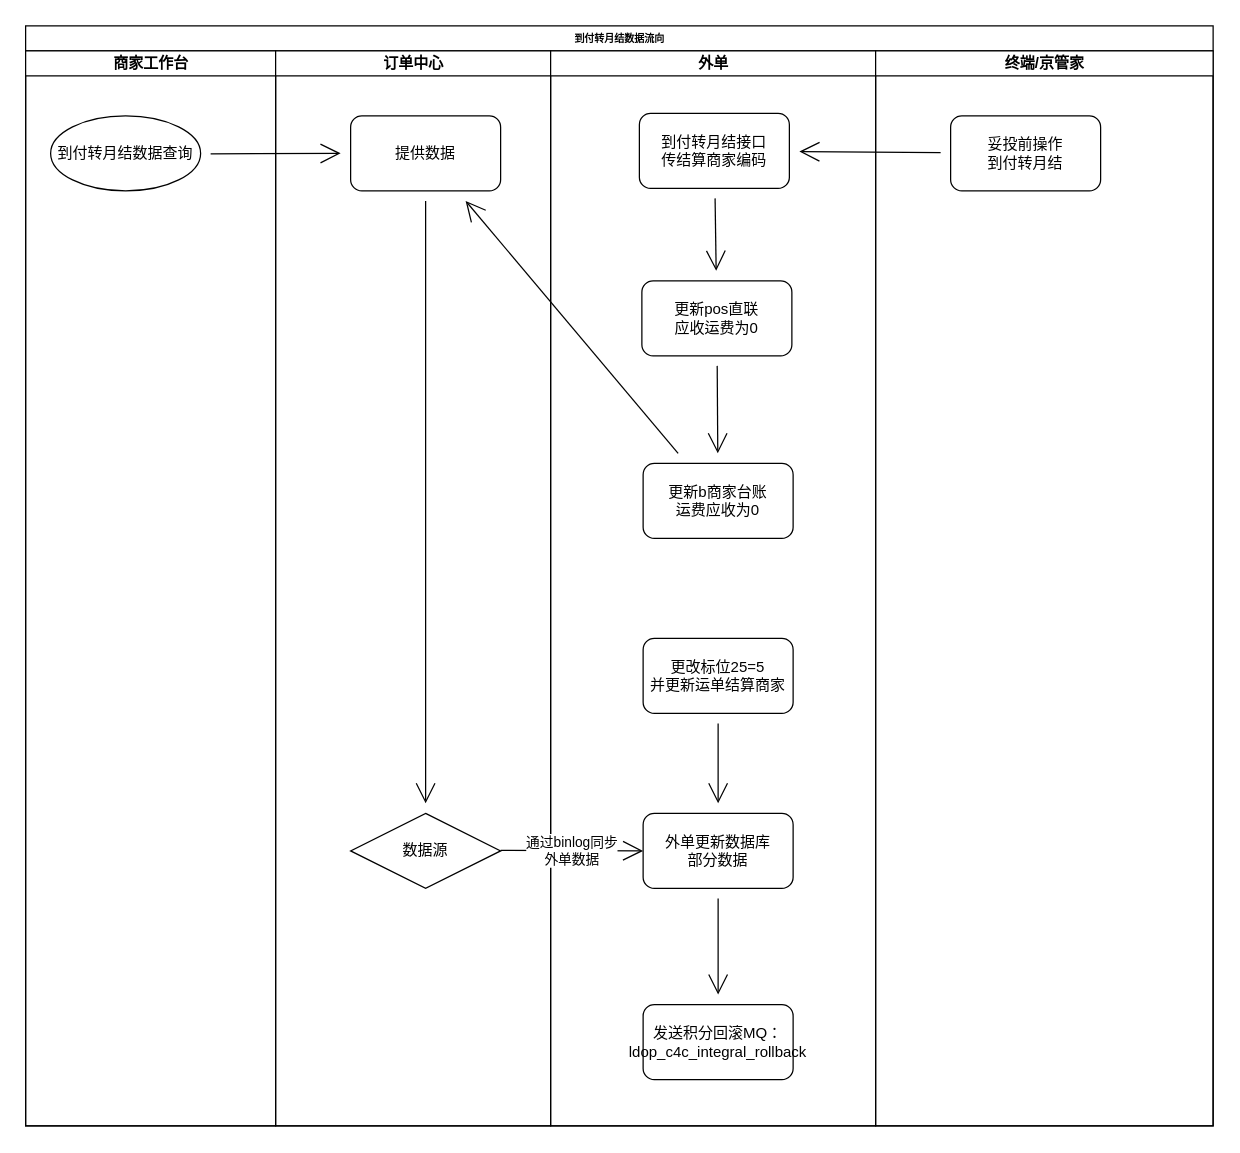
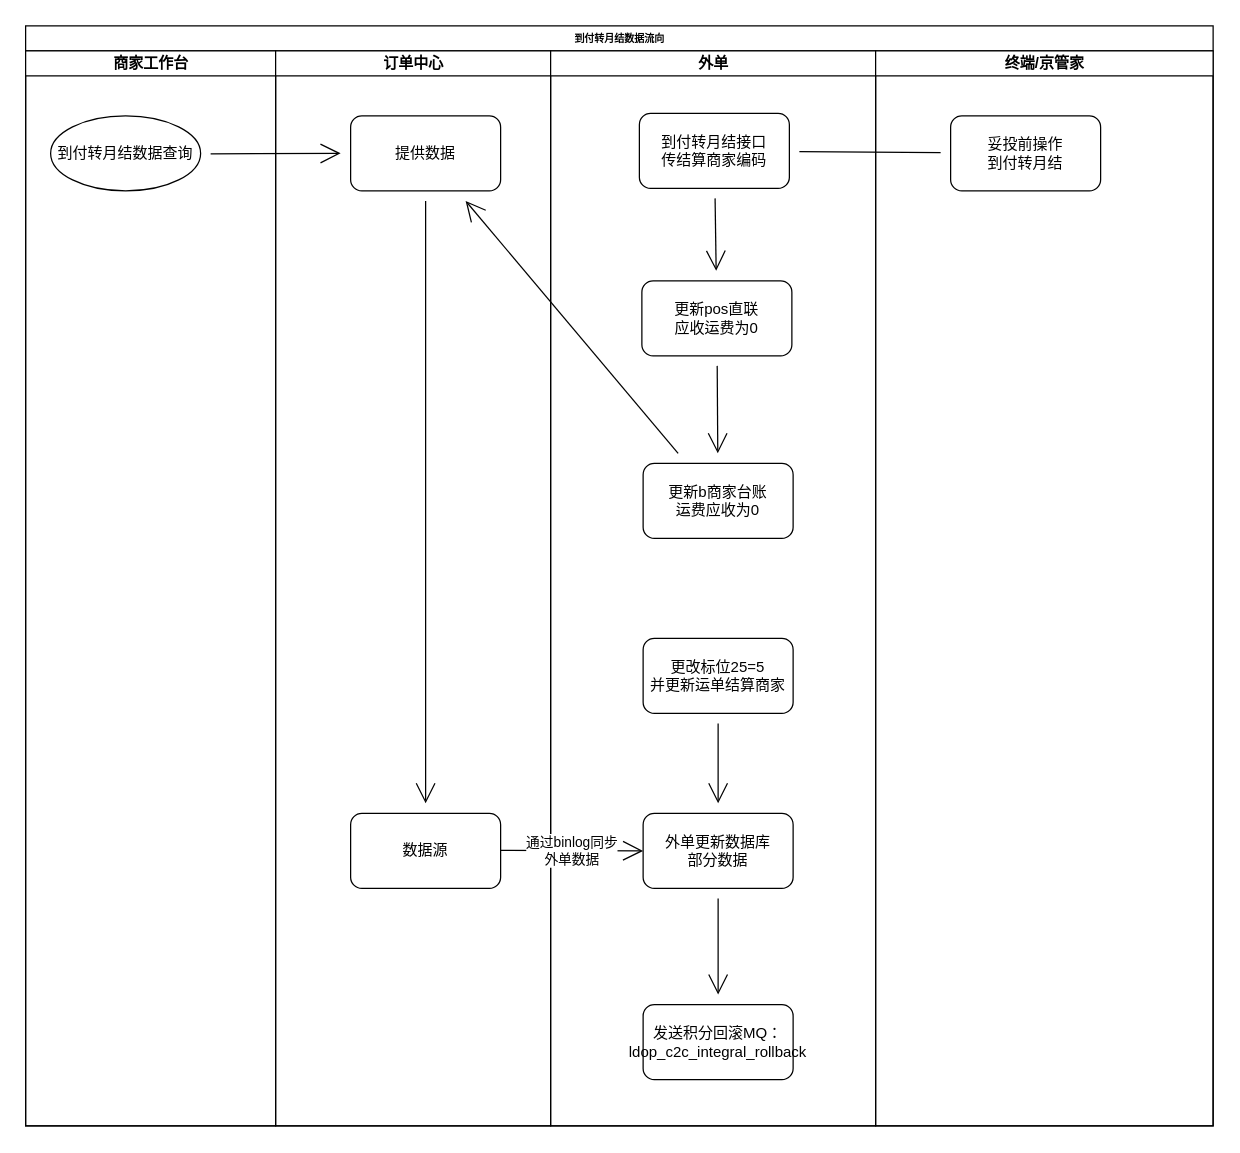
(805, 151) -> (804, 151)
(426, 851) -> (426, 851)
(718, 1042) -> (718, 1042)
